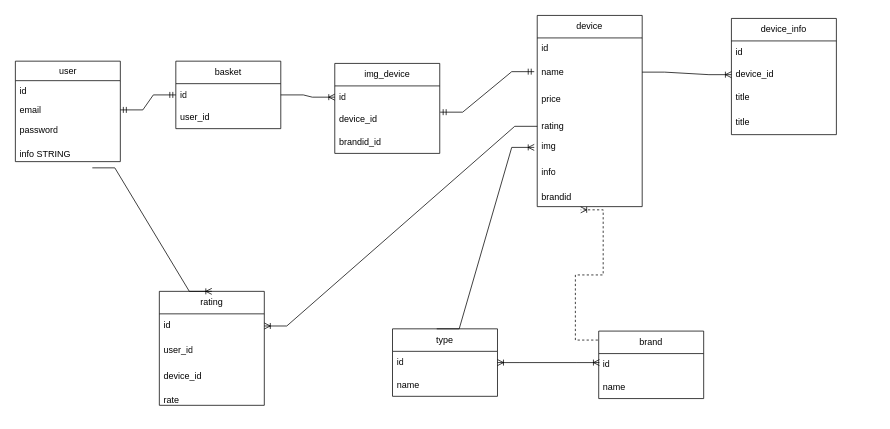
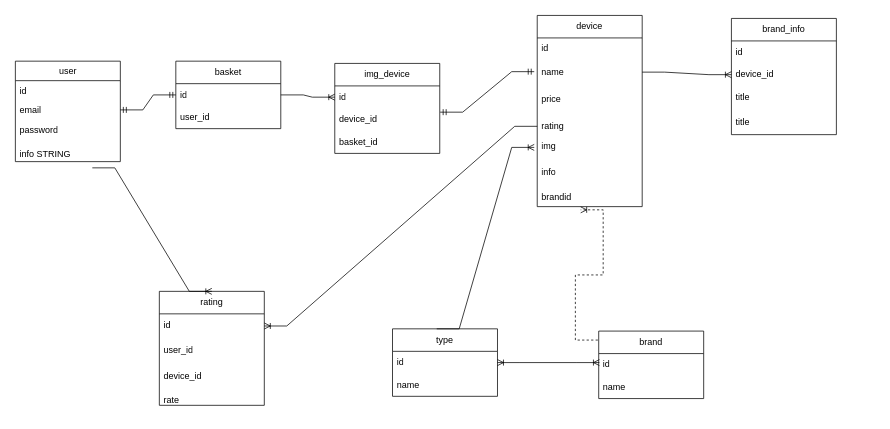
(784, 30) -> (784, 30)
(362, 142) -> (361, 142)
